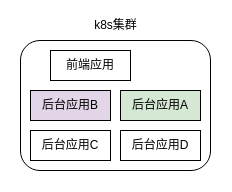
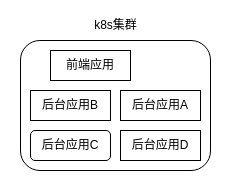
(71, 106) -> (71, 106)
(161, 106) -> (161, 106)
(71, 146) -> (71, 146)
